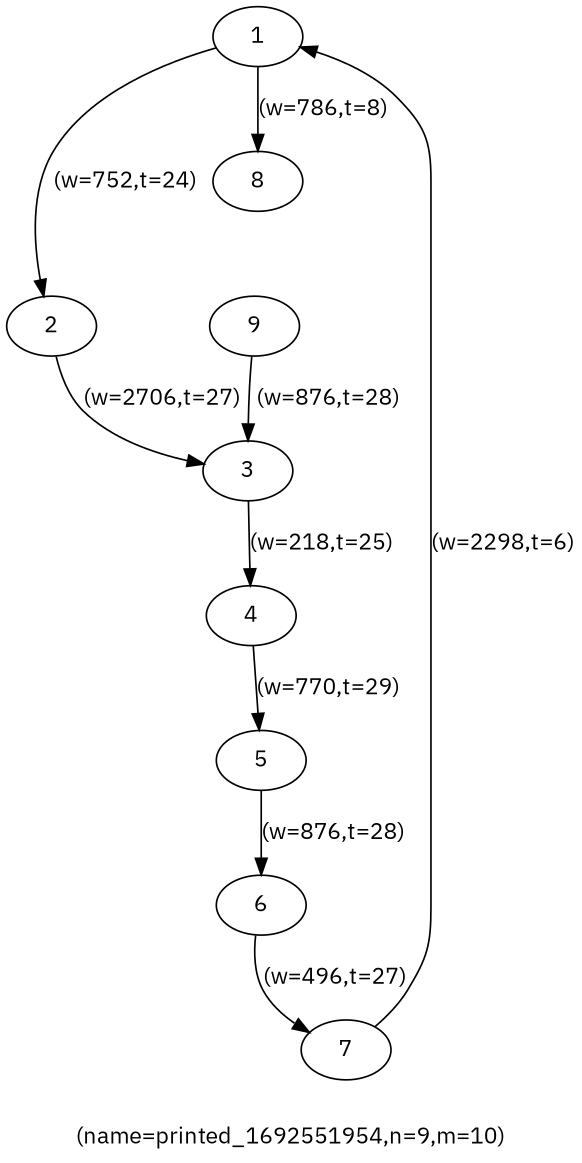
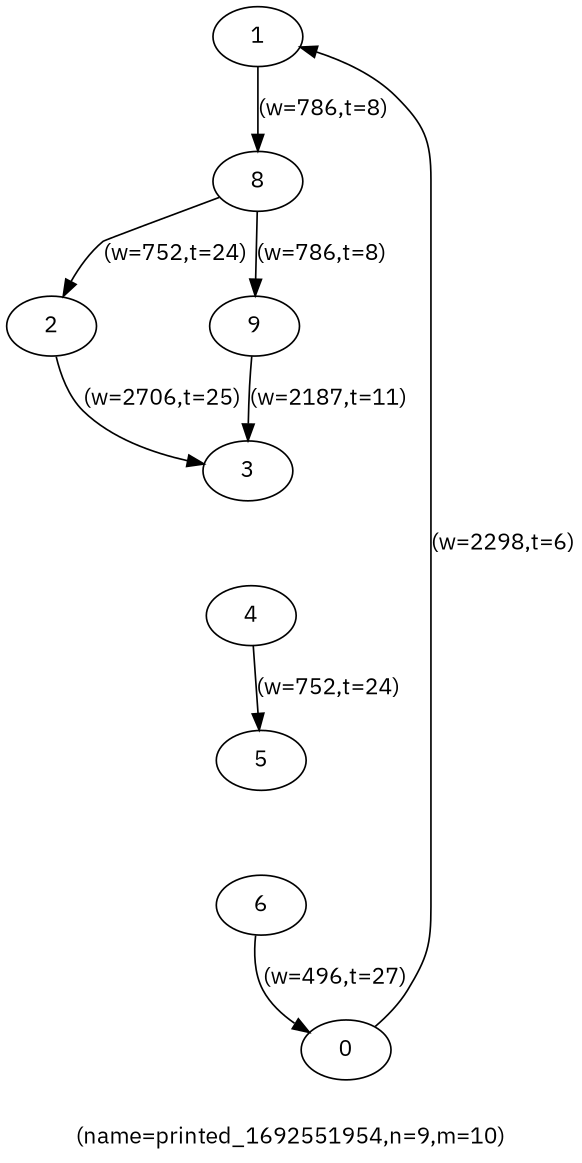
(73, 126) -> (137, 228)
none -> (256, 245)
(162, 399) -> (162, 399)
(329, 399) -> (329, 399)
(249, 535) -> none
(329, 688) -> (329, 688)
(261, 824) -> none
(346, 1050) -> (346, 1050)
